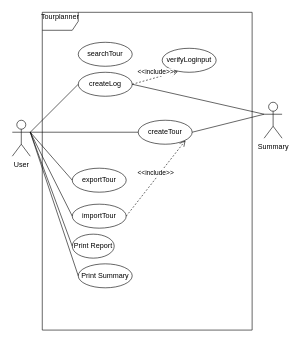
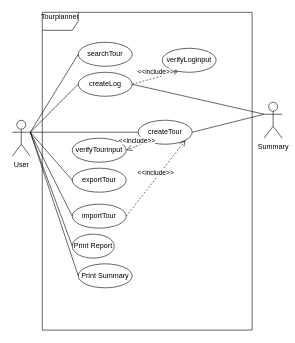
none -> (57, 89)
none -> (141, 144)
none -> (99, 150)
